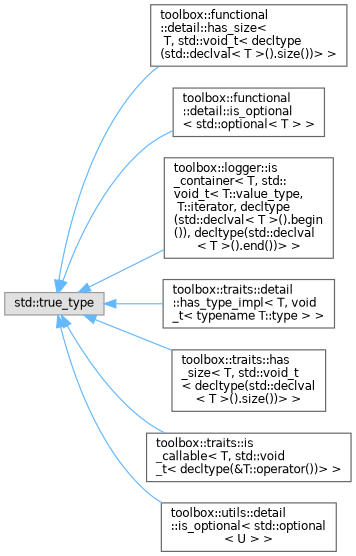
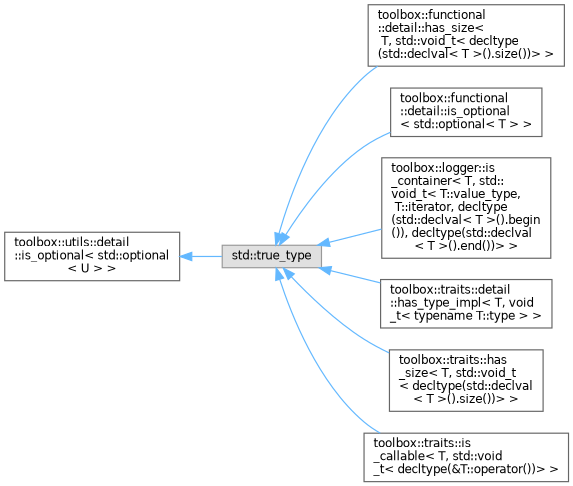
(97, 424) -> (207, 256)
